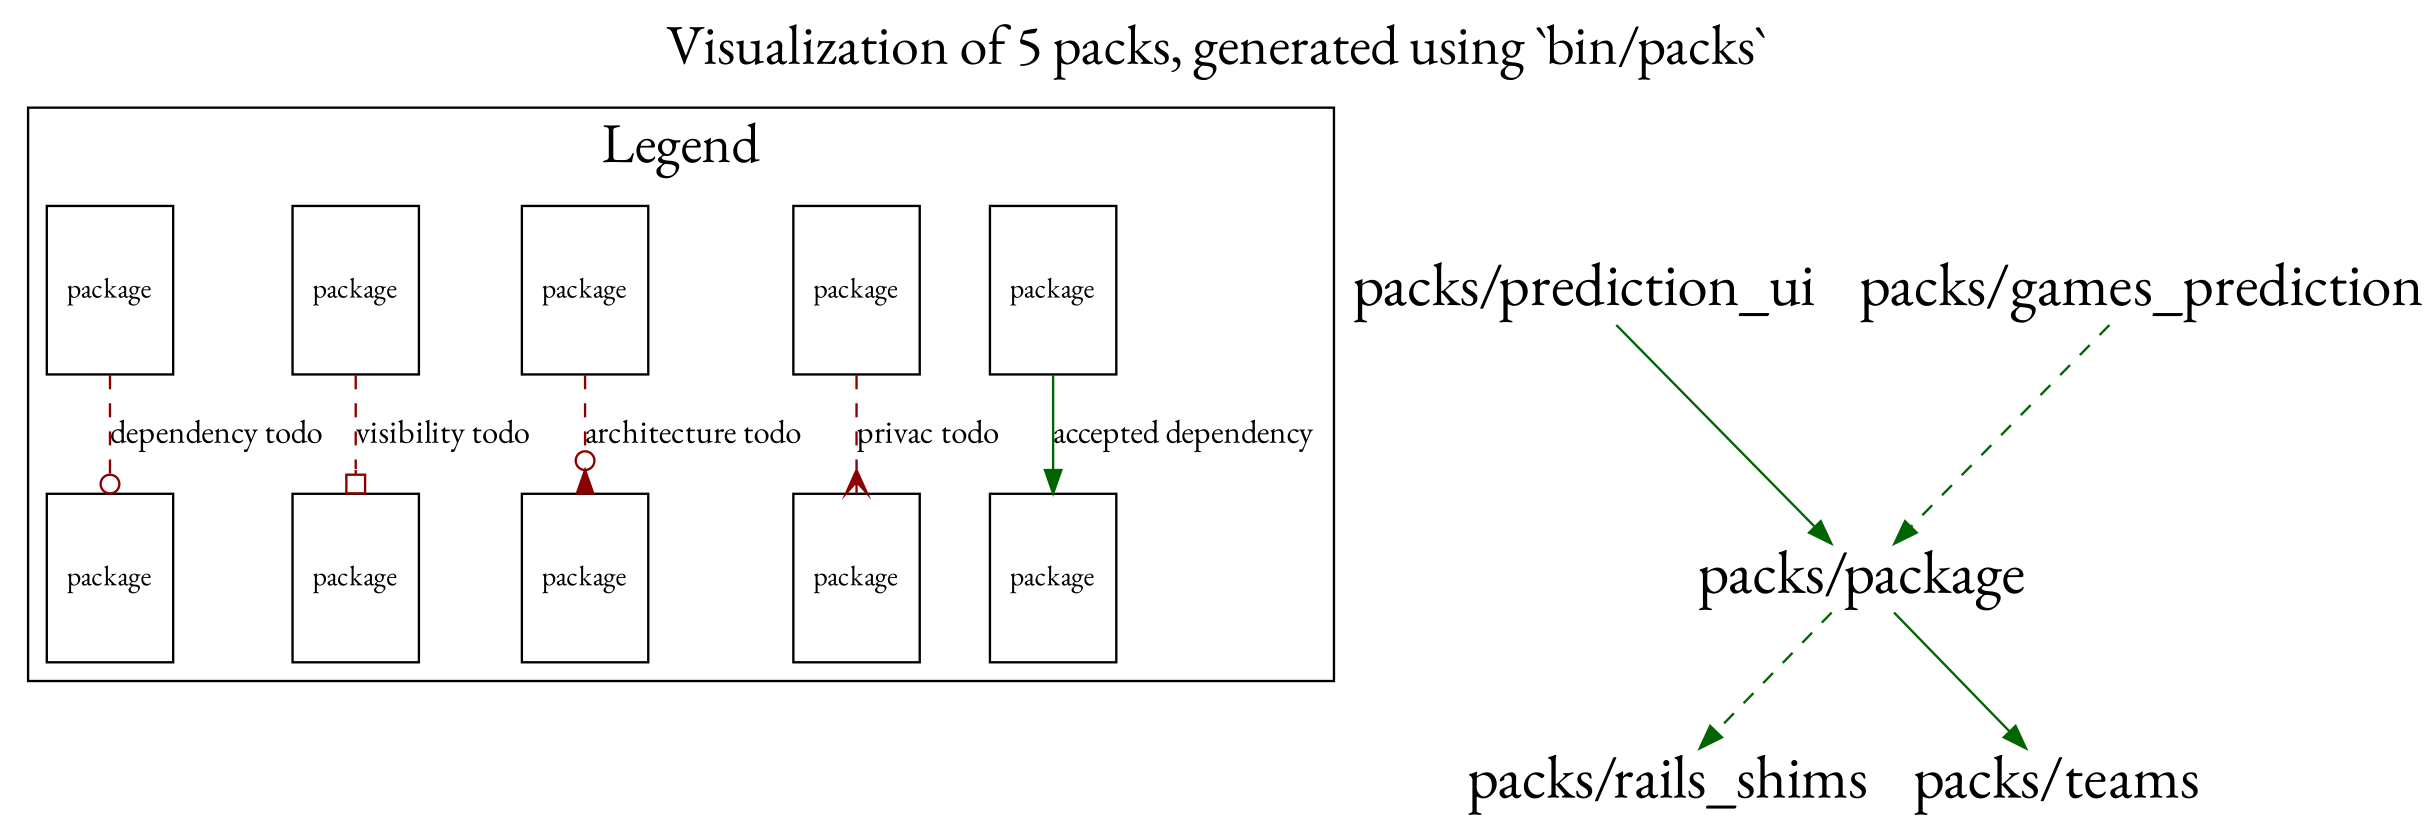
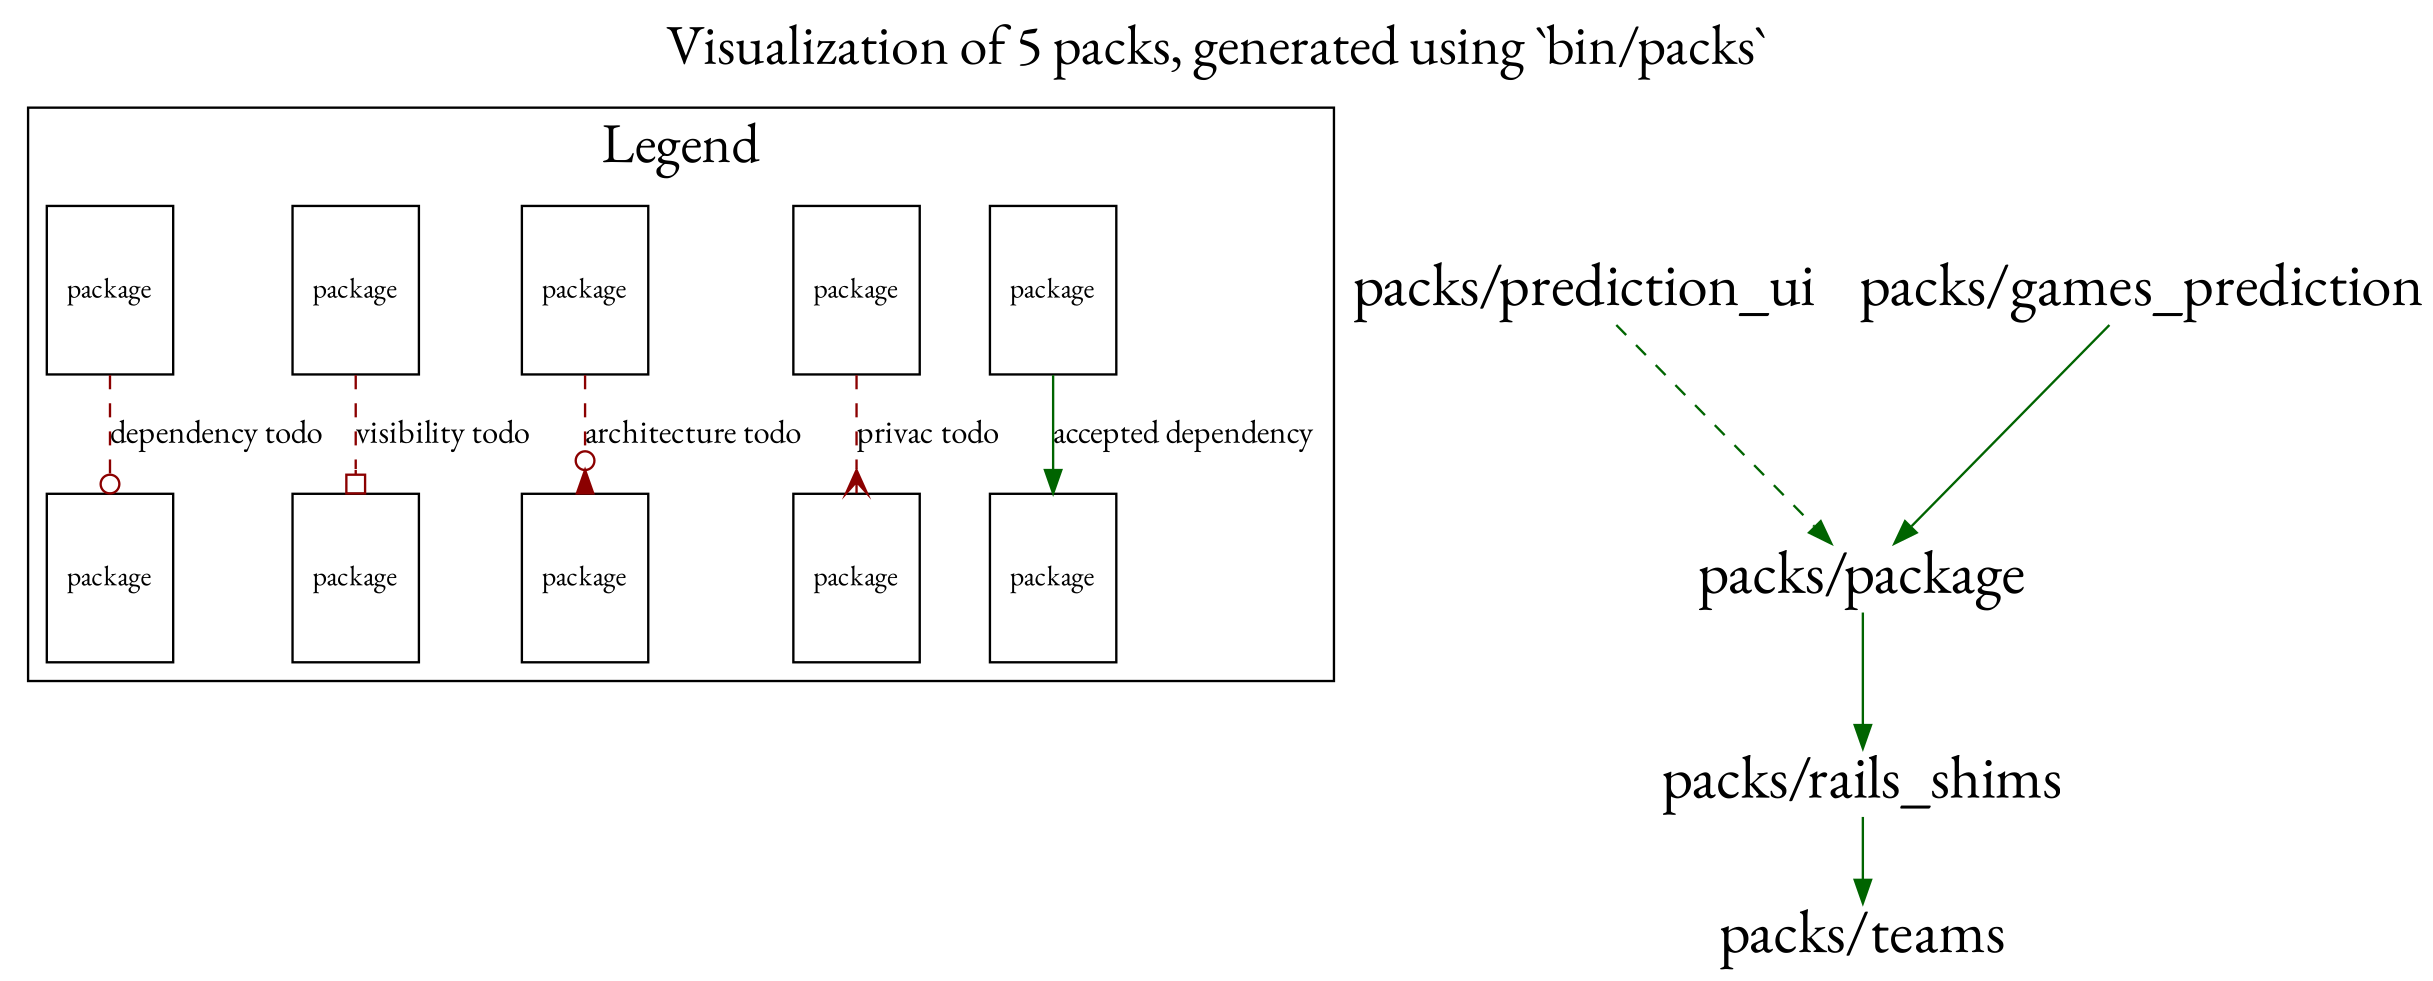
(1715, 426) -> (1715, 426)
(2010, 426) -> (2010, 426)
(1774, 672) -> (1863, 668)
(1952, 672) -> (1863, 848)
